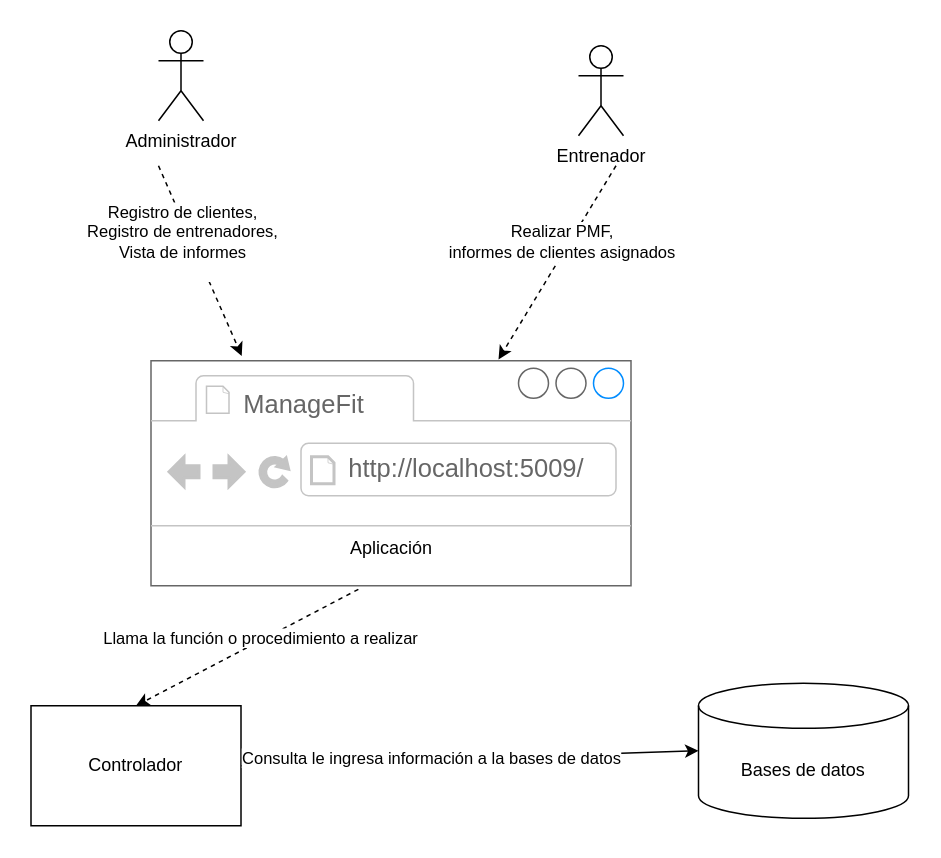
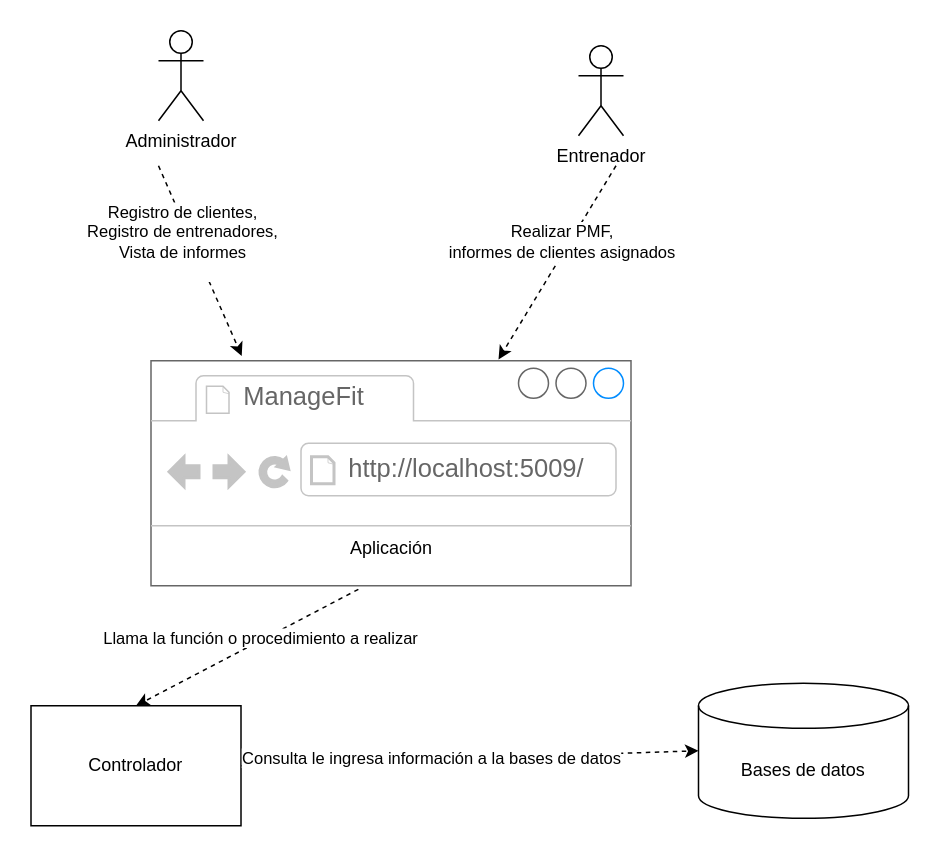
(350, 405) -> (323, 398)
(655, 752) -> (655, 752)
